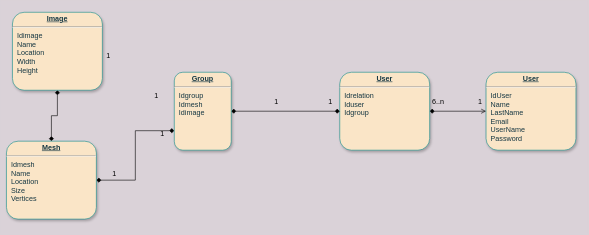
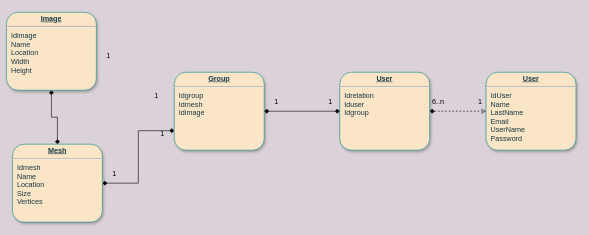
(57, 51) -> (51, 51)
(203, 111) -> (219, 111)
(460, 111) -> (460, 111)
(51, 180) -> (57, 183)
